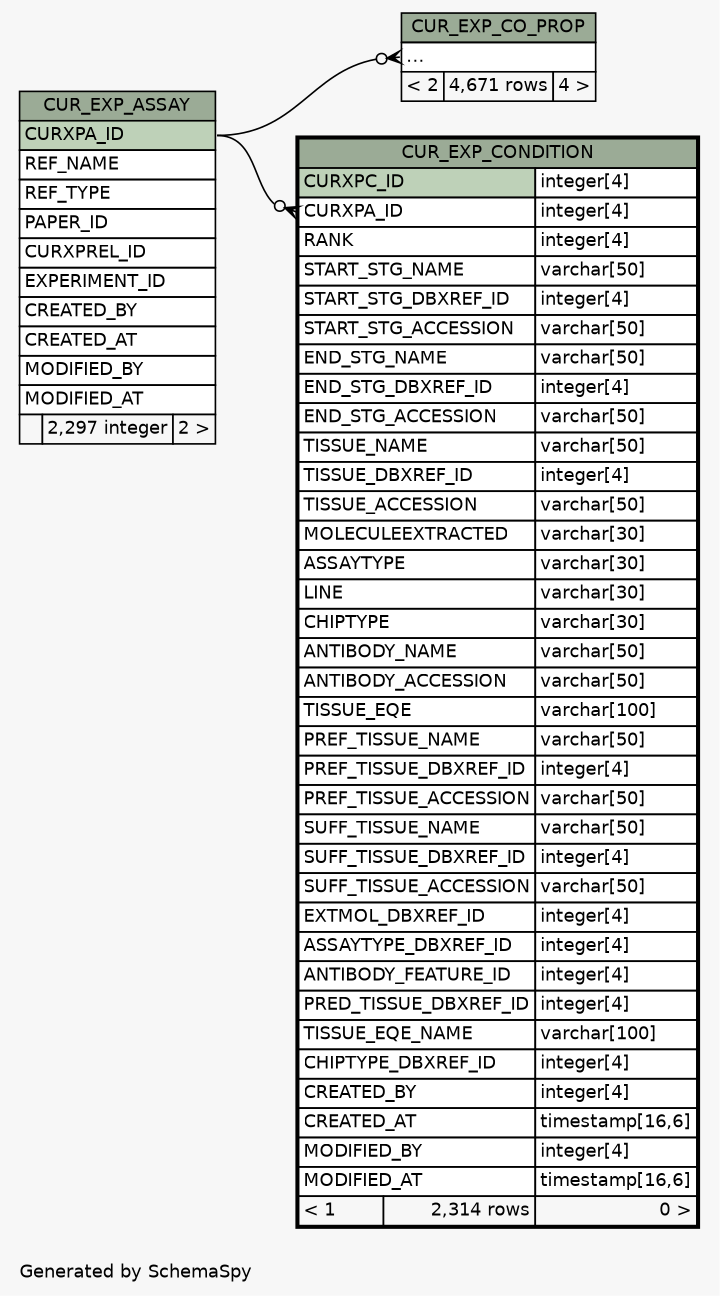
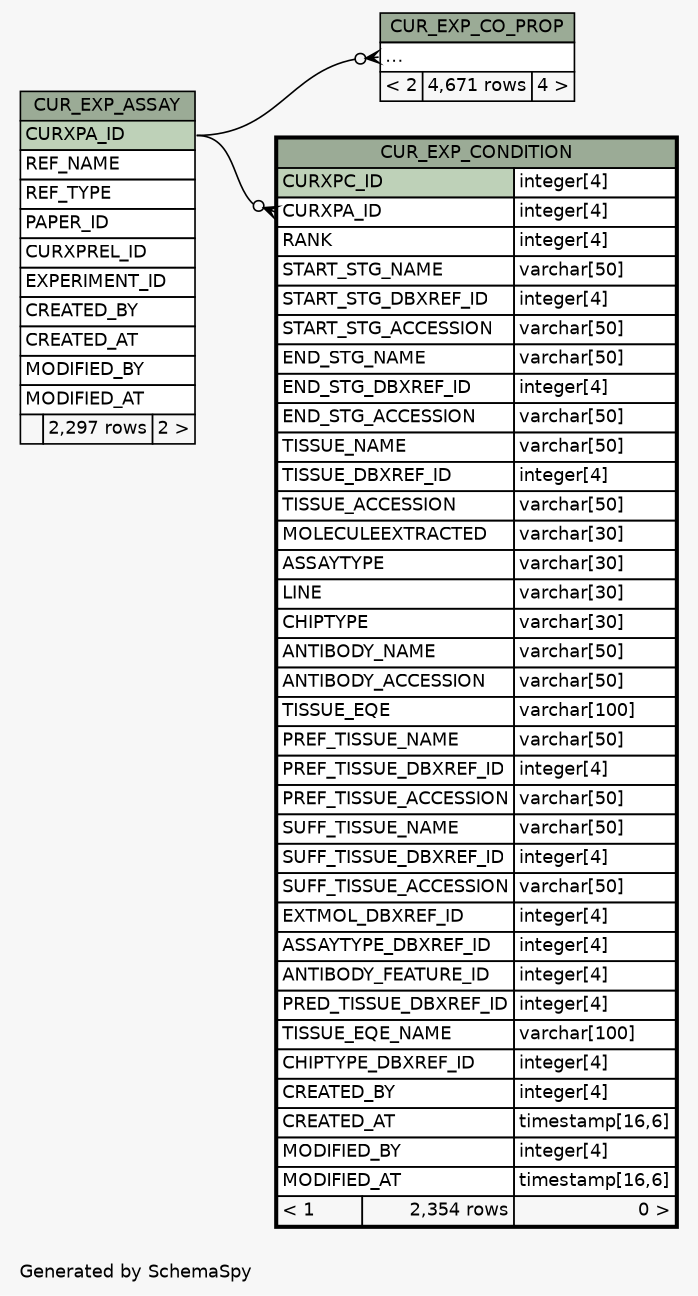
(108, 428) -> (98, 428)
(481, 1210) -> (459, 1210)
